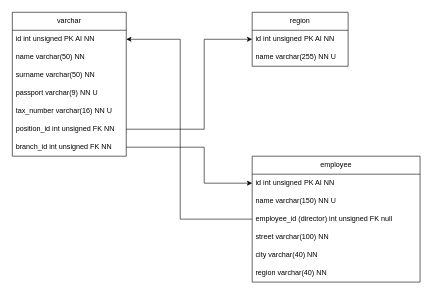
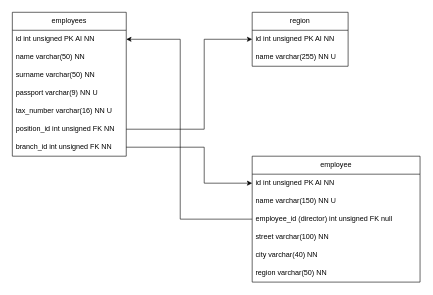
(69, 21) -> (69, 21)
(295, 273) -> (295, 273)
